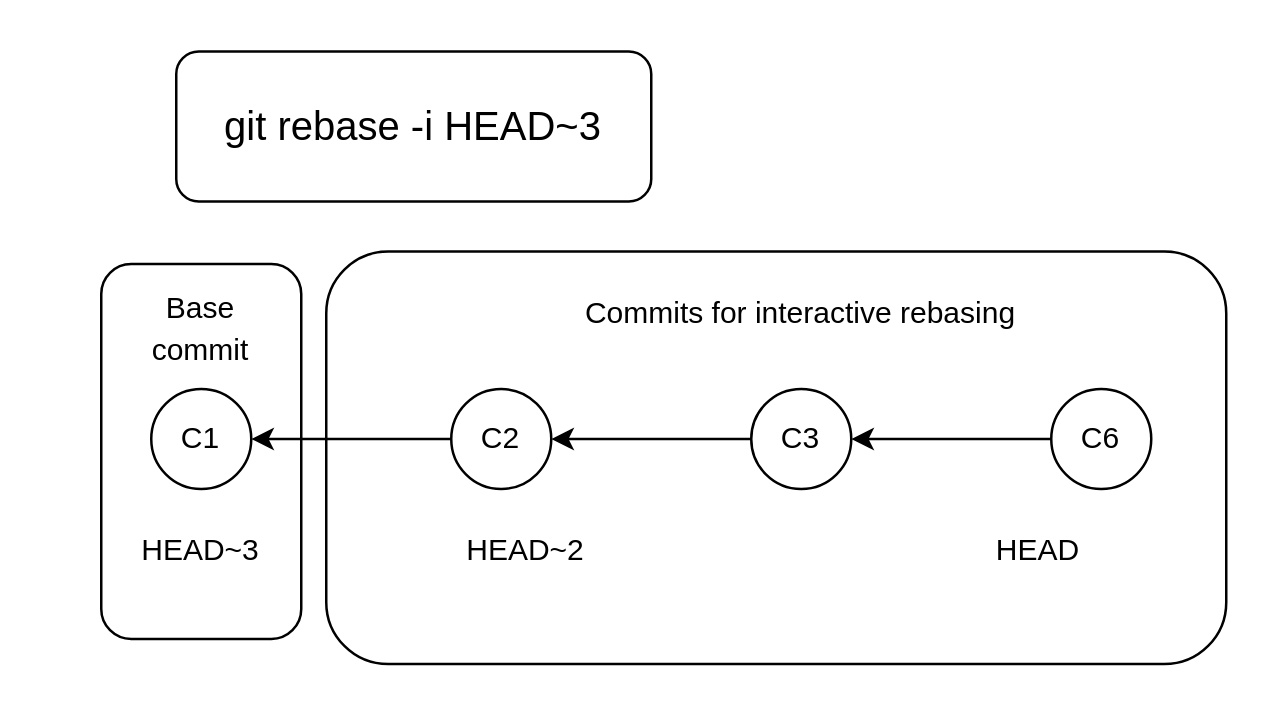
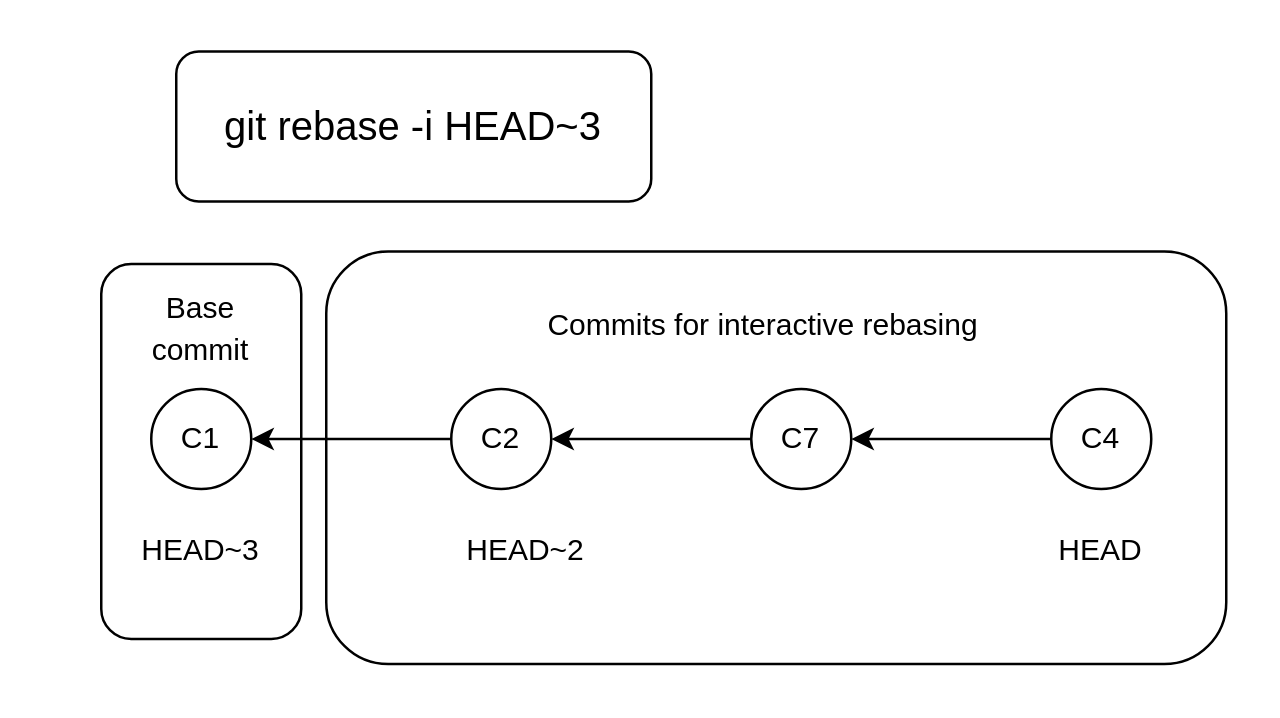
(801, 314) -> (764, 326)
(801, 439) -> (801, 439)
(1101, 439) -> (1101, 439)
(1039, 551) -> (1101, 551)
